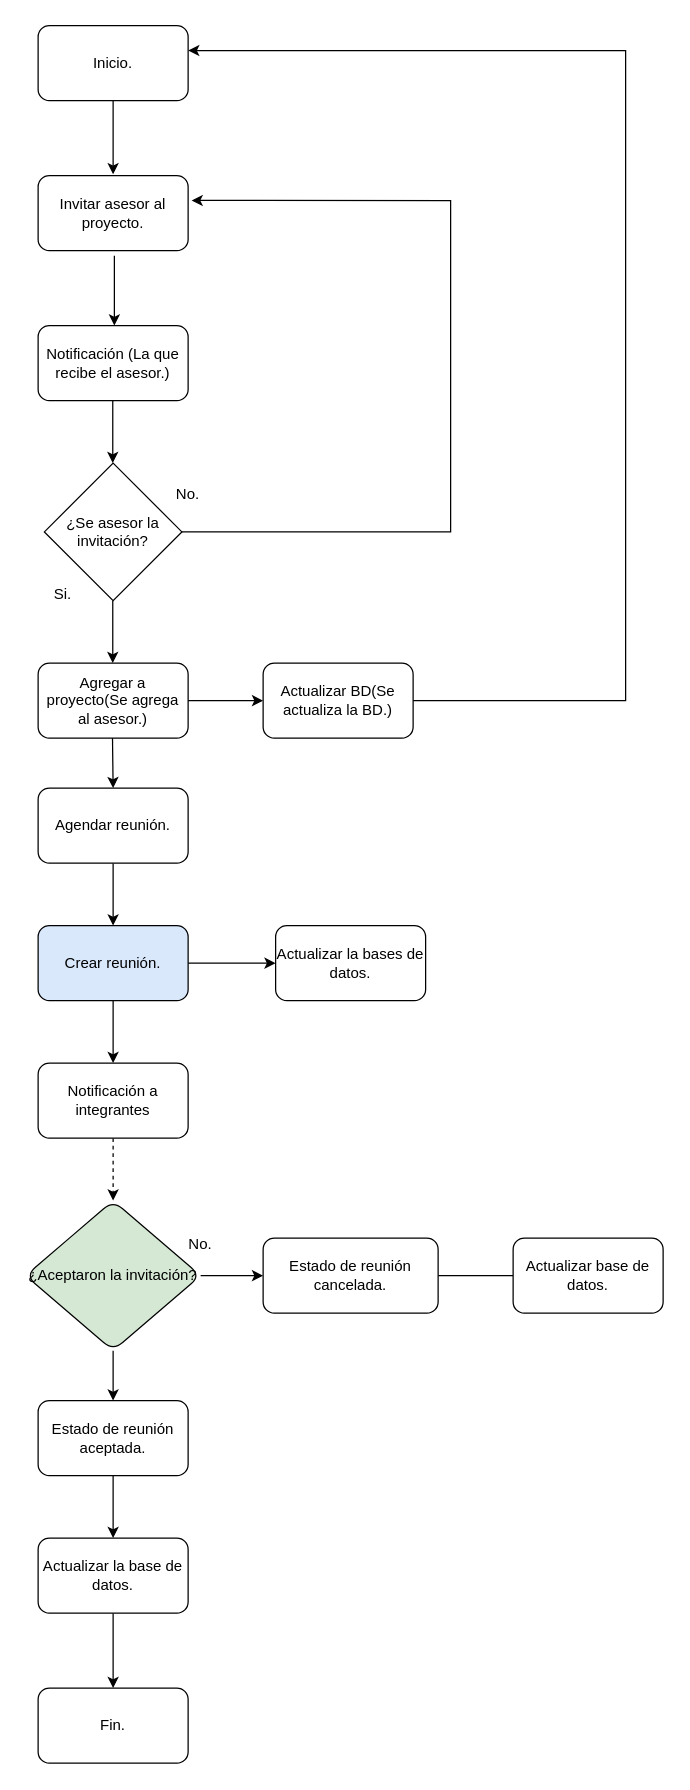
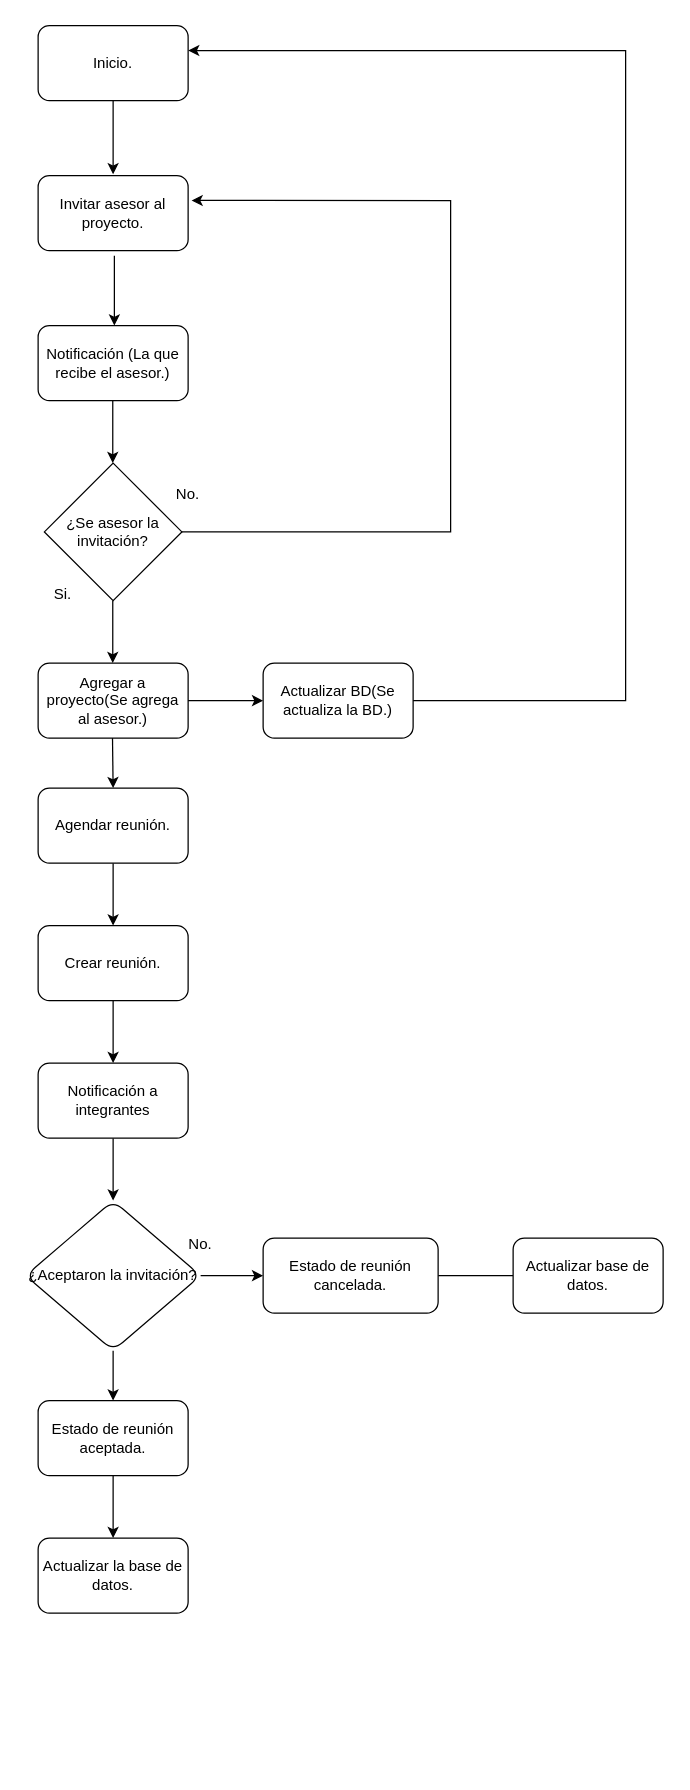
(113, 963) -> (113, 963)
(227, 963) -> none
(351, 963) -> none
(113, 1165) -> (113, 1165)
(113, 1276) -> (113, 1276)
(113, 1646) -> none
(113, 1726) -> none
